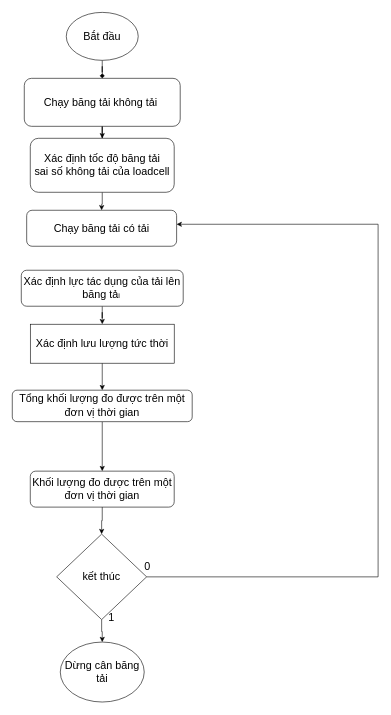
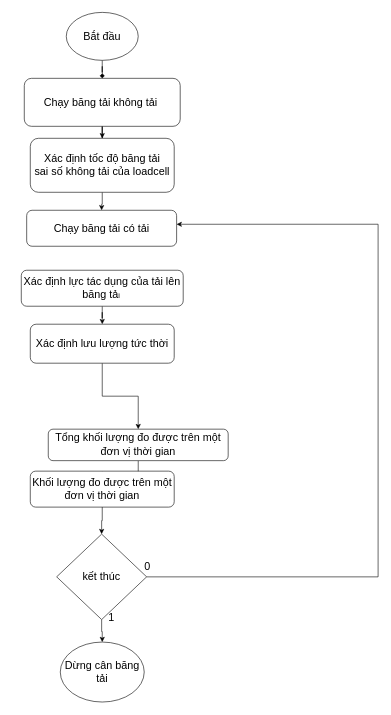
(102, 344) -> (102, 344)
(102, 406) -> (138, 445)
